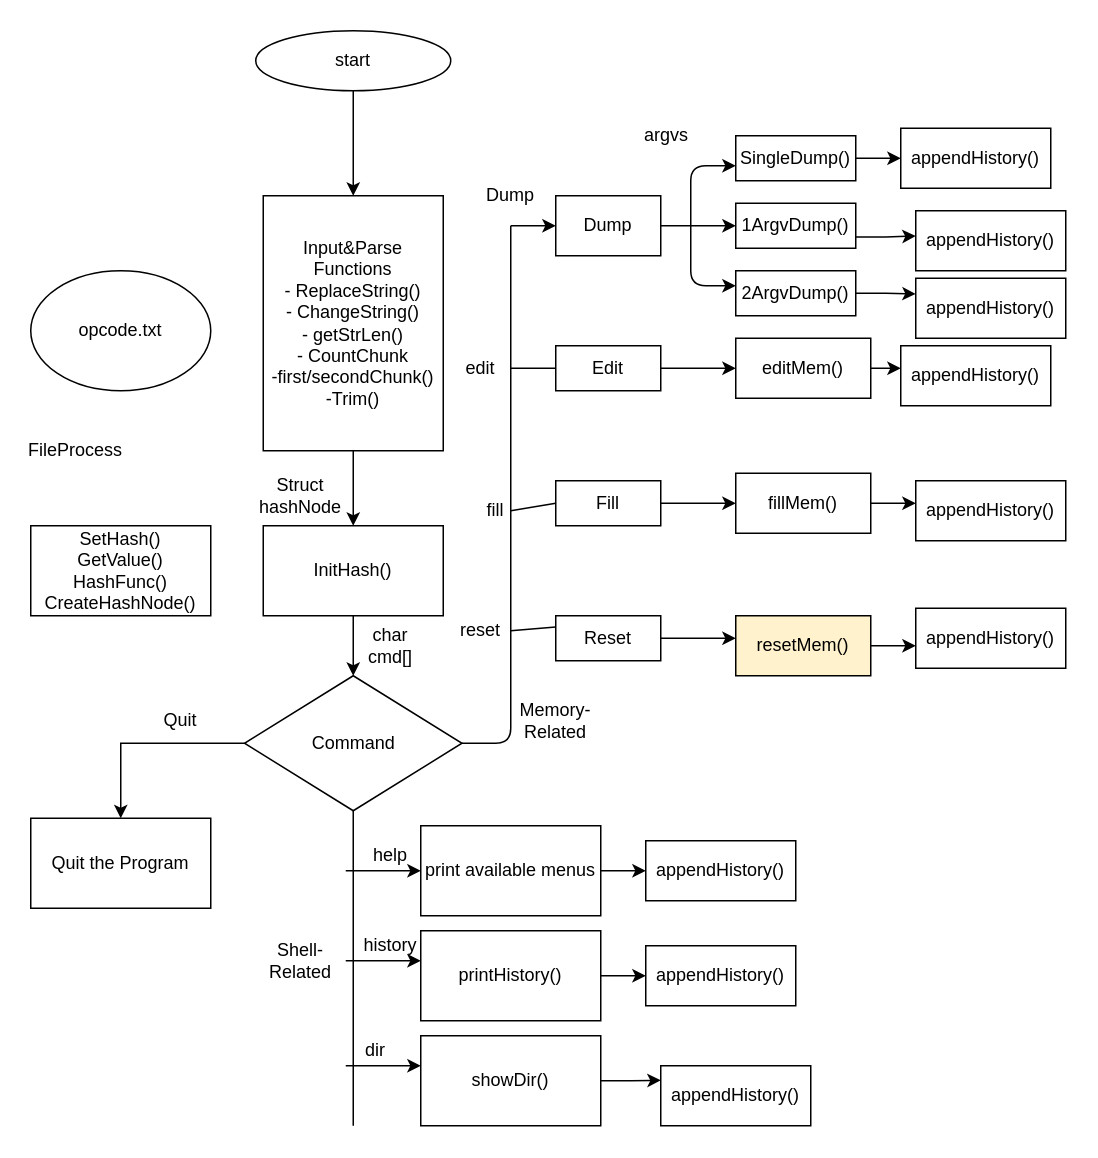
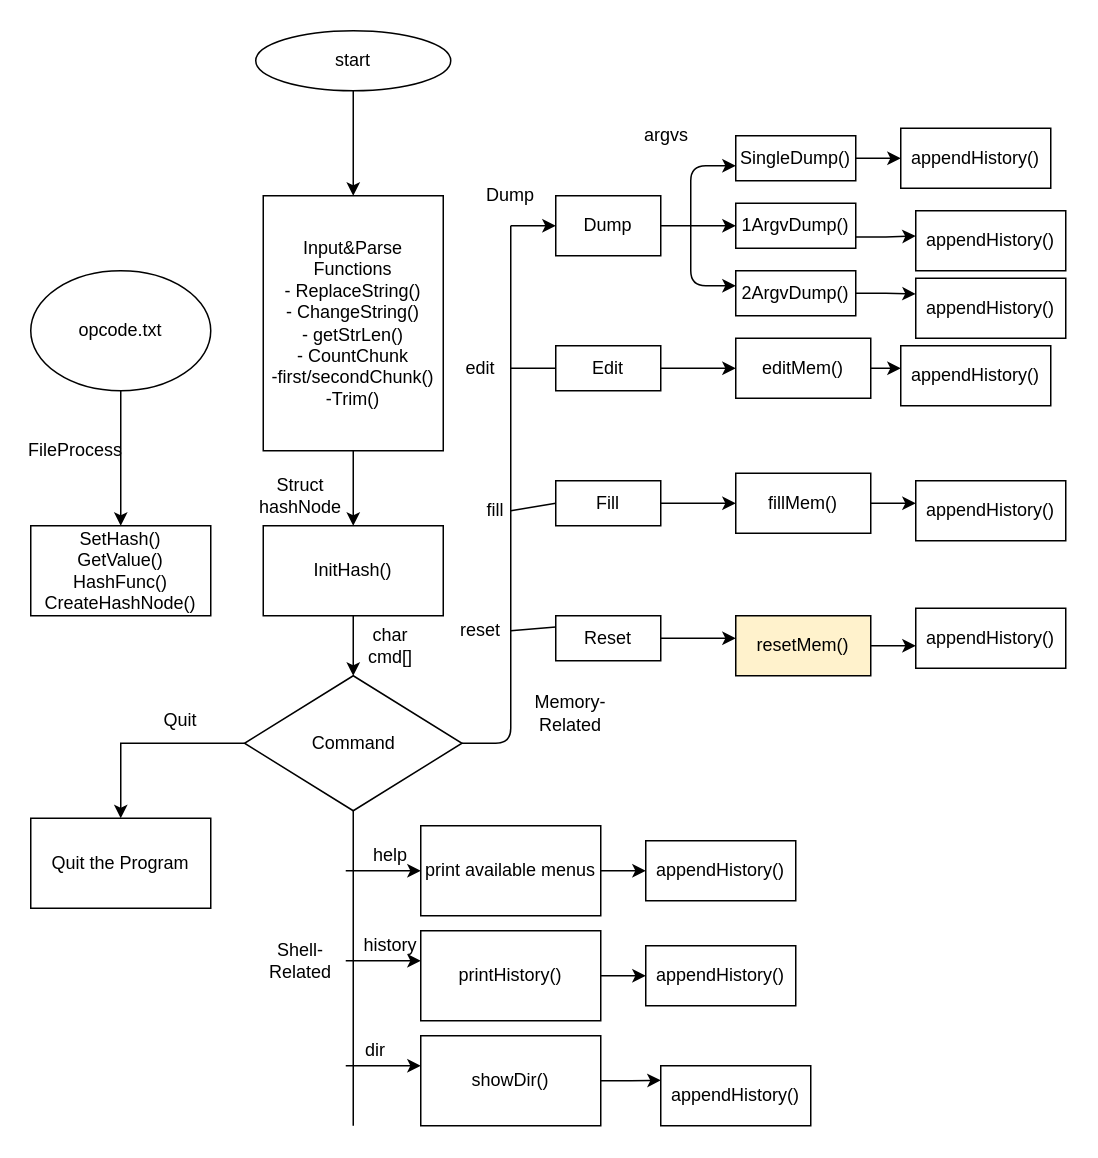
none -> (121, 453)
(556, 721) -> (571, 713)
